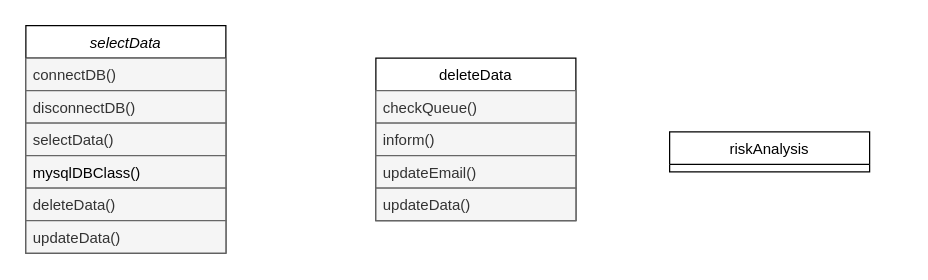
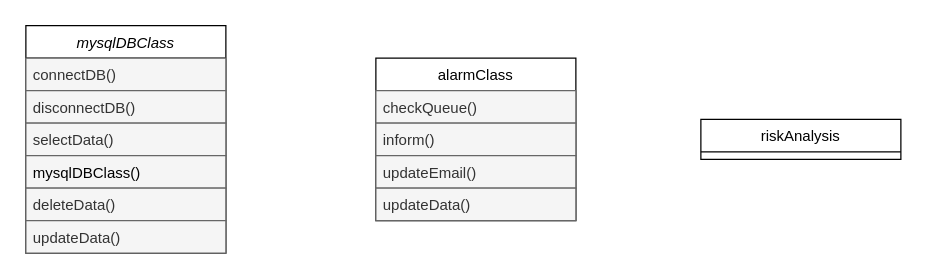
(125, 43) -> (125, 43)
(475, 75) -> (475, 75)
(769, 152) -> (801, 139)
